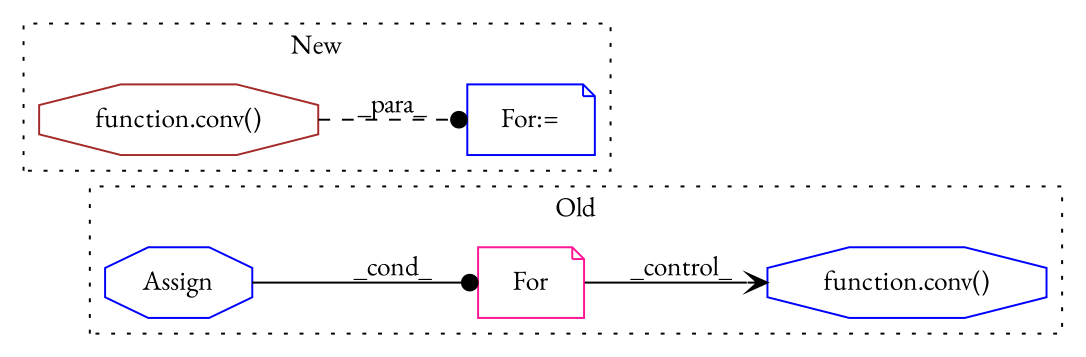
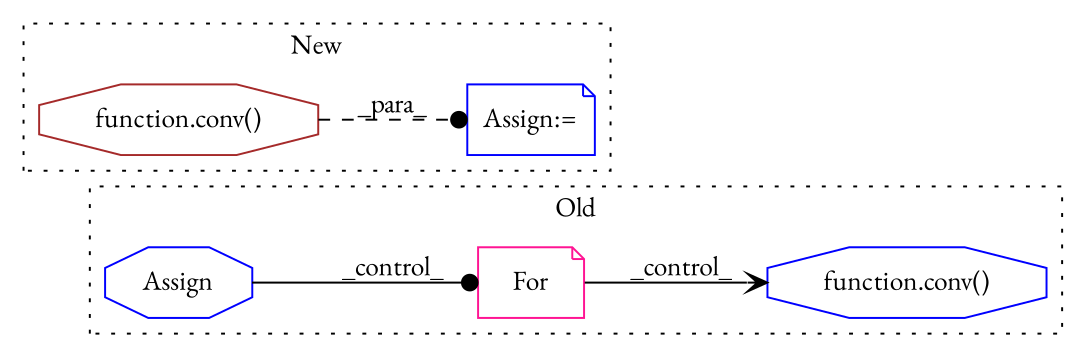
(531, 120) -> (531, 120)
(393, 268) -> (393, 268)
